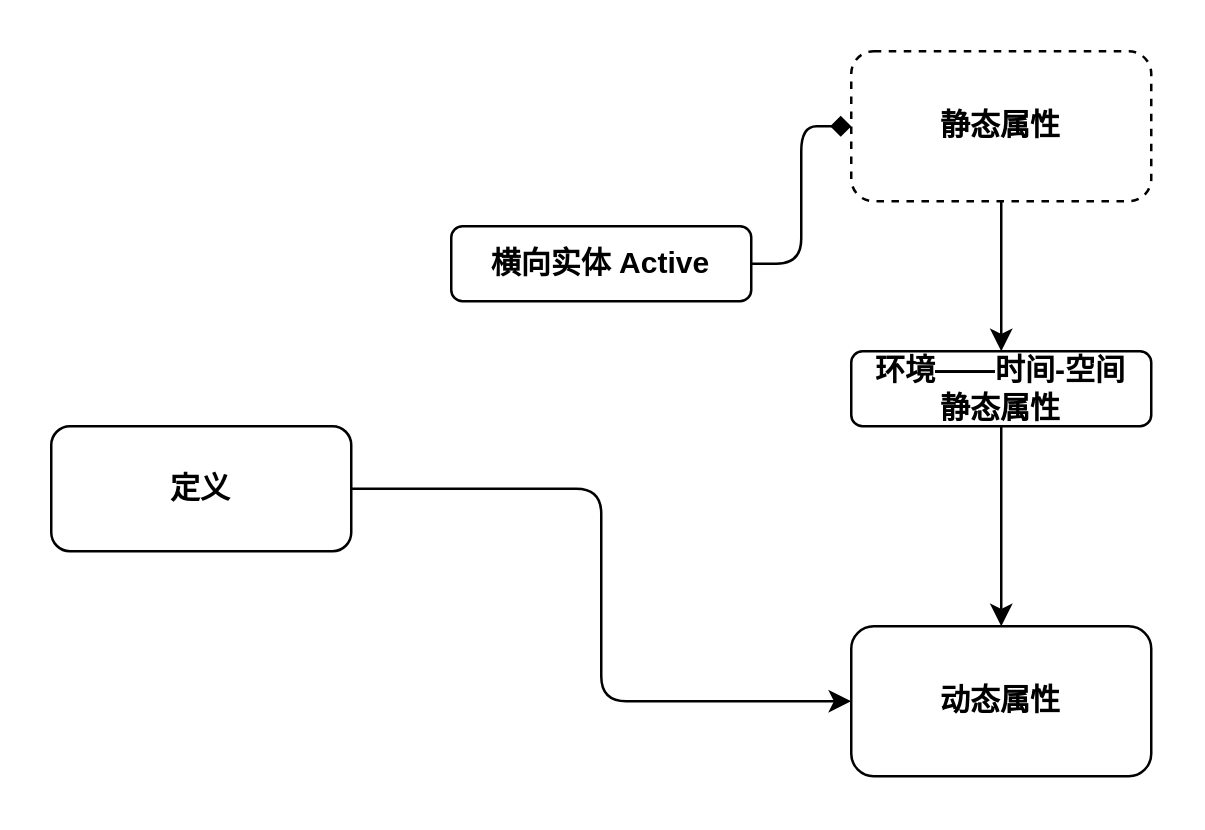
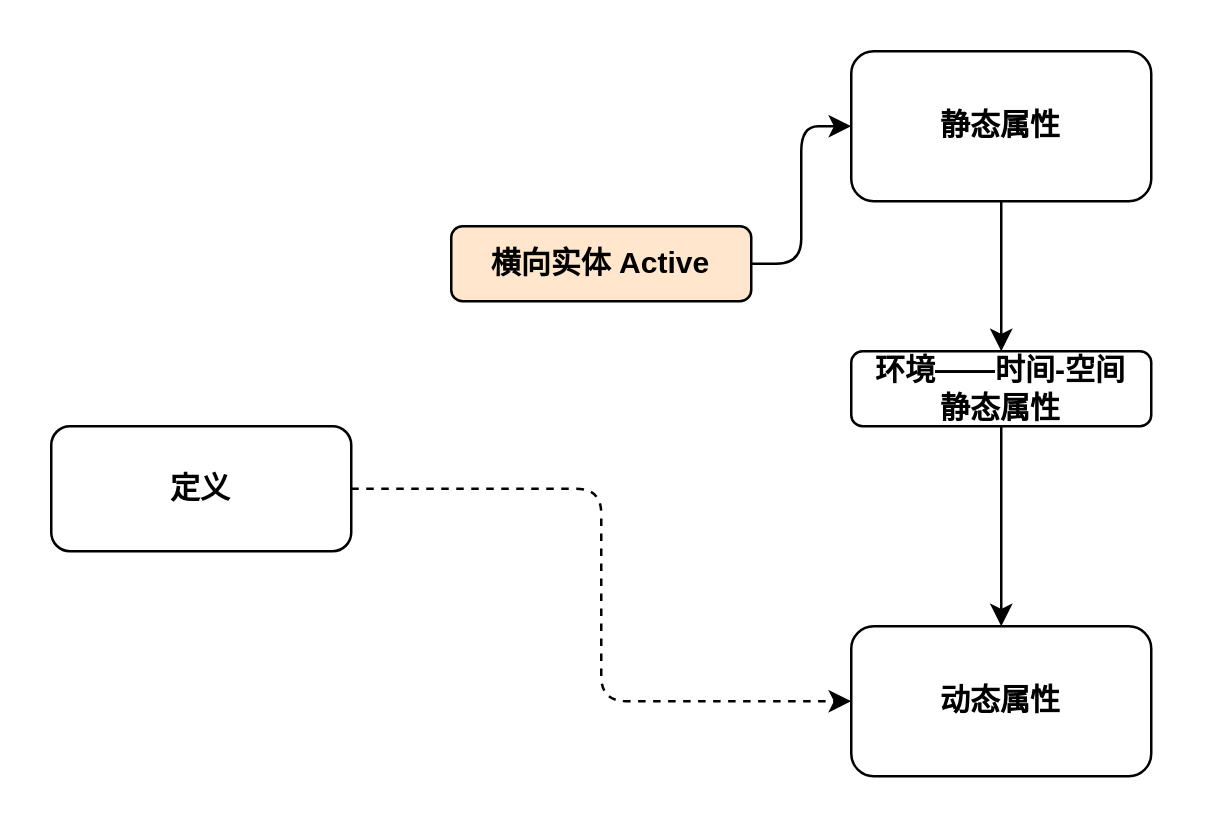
(831, 126) -> (832, 126)
(1001, 126) -> (1001, 126)
(601, 264) -> (601, 264)
(601, 589) -> (601, 589)
